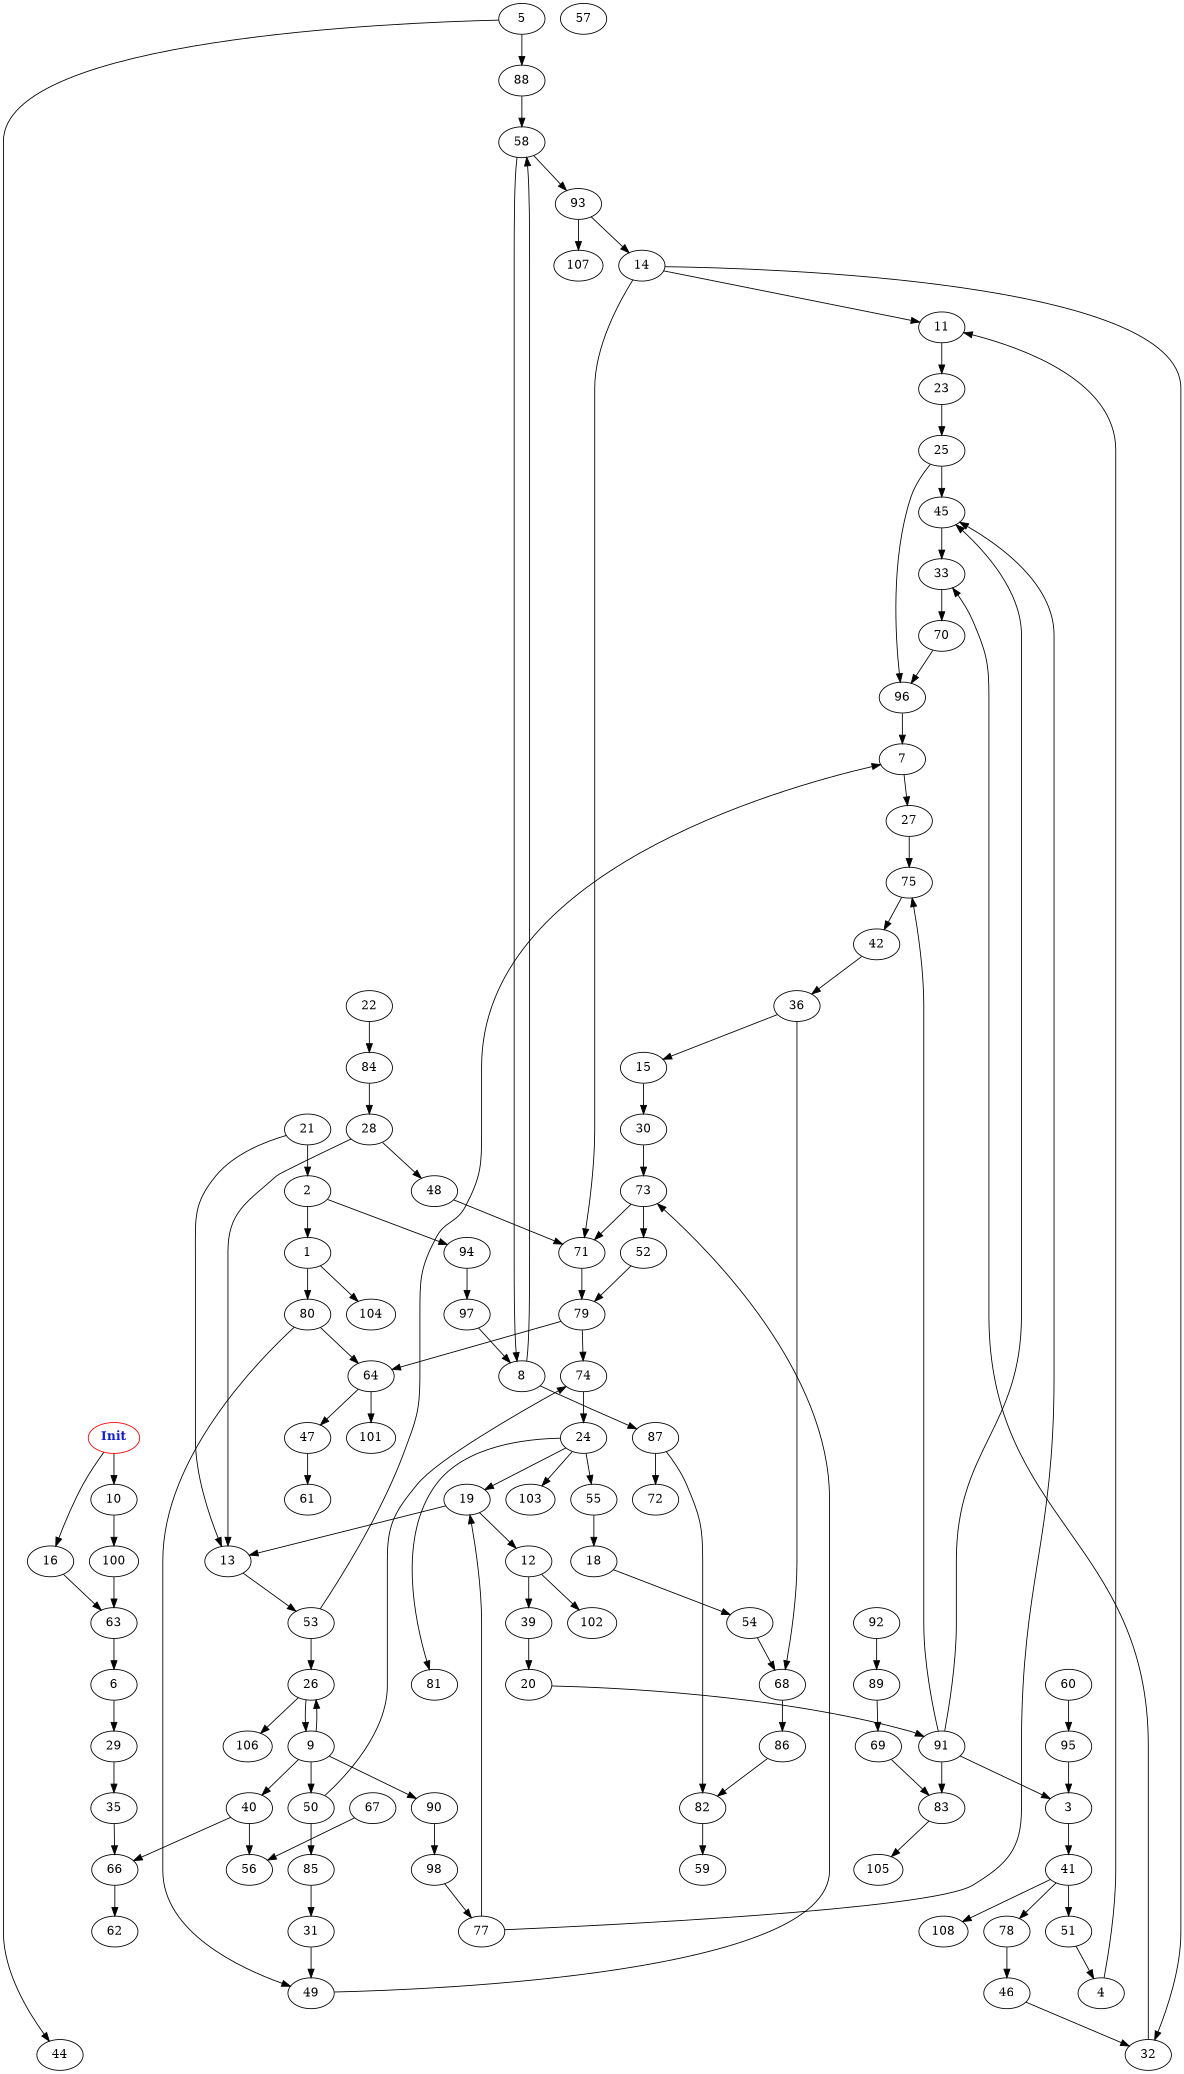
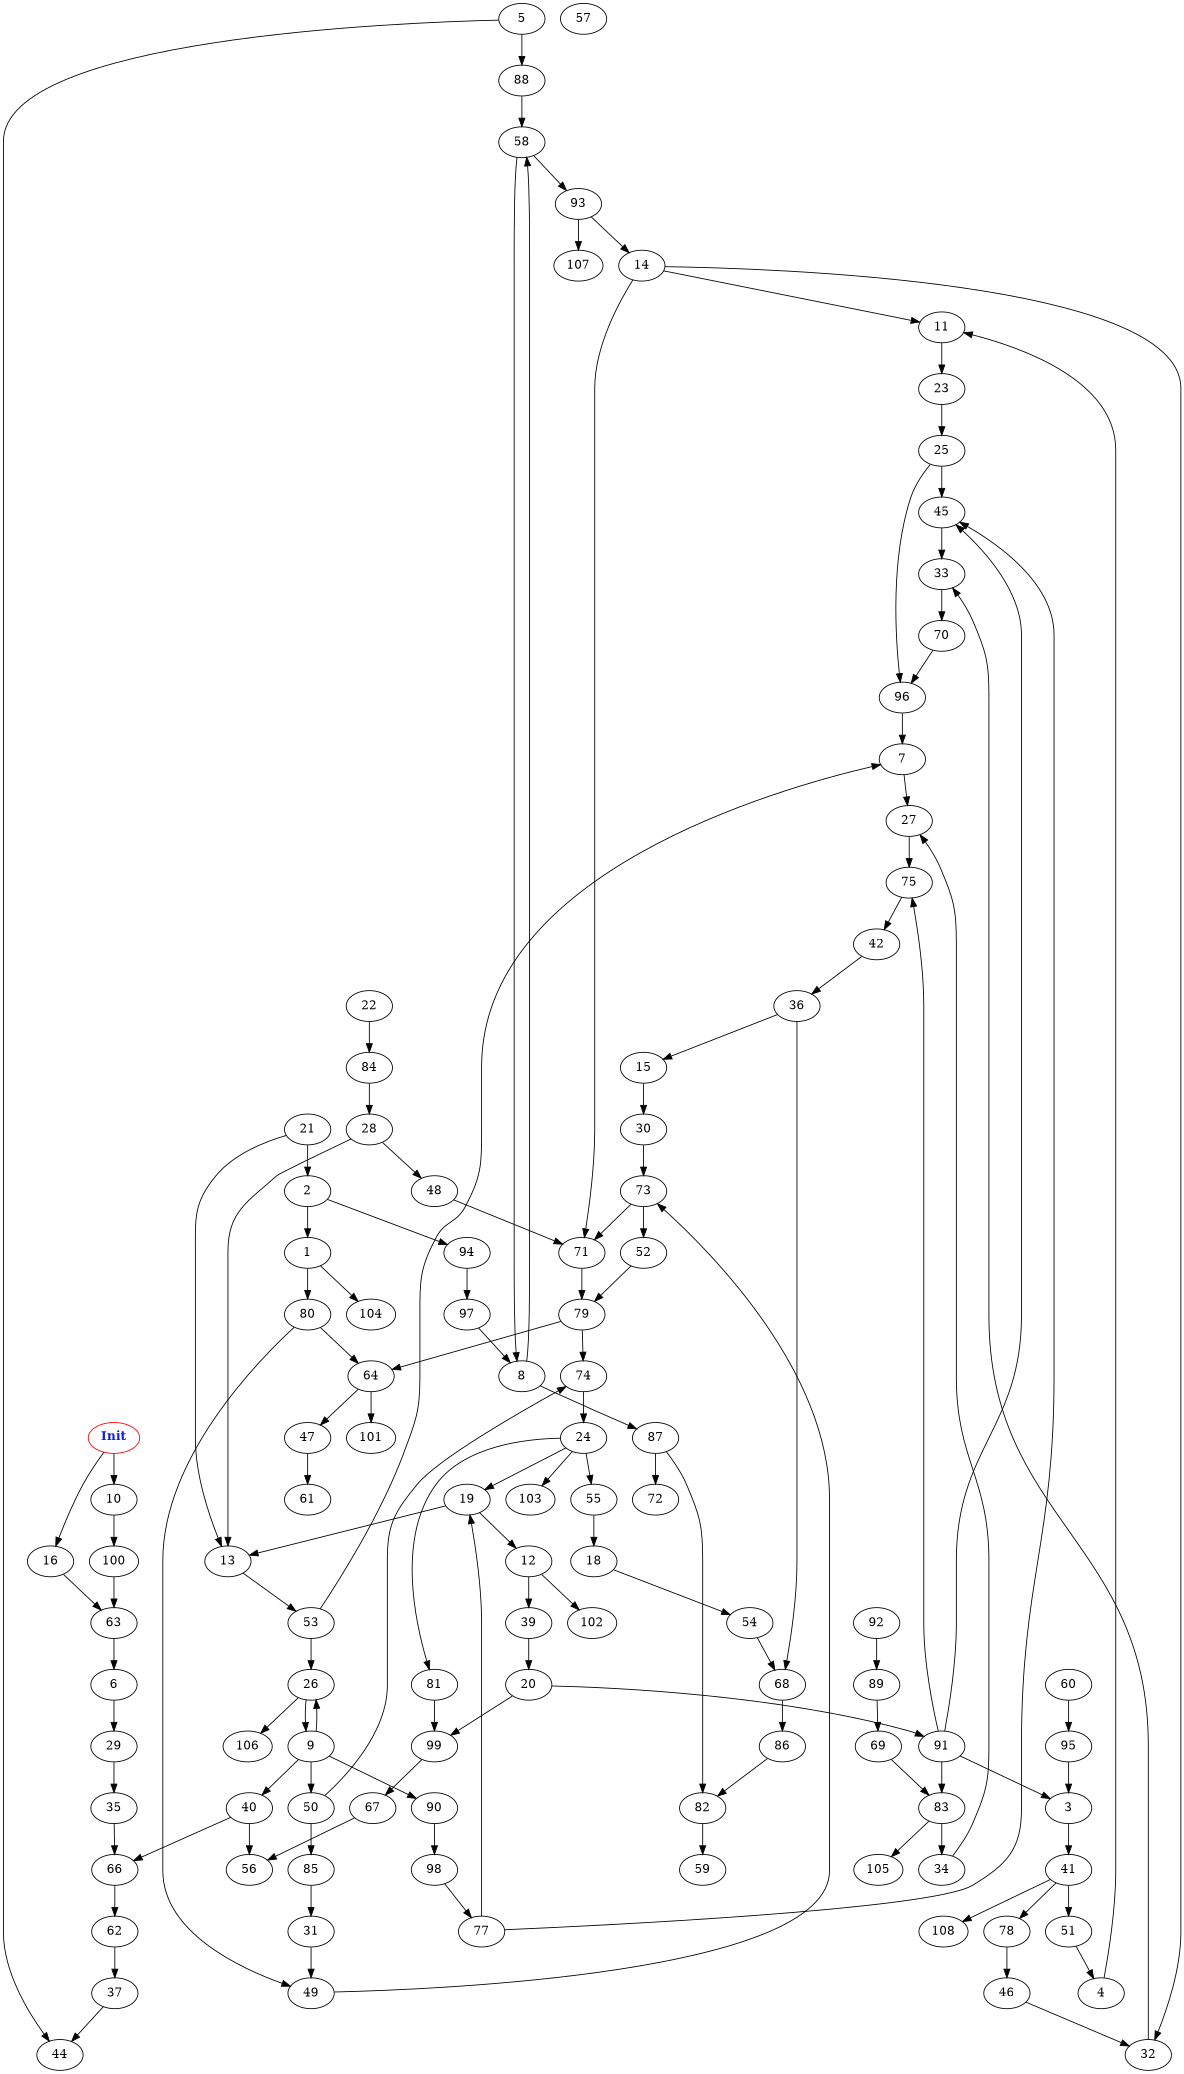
none -> (434, 1746)
none -> (942, 1870)
none -> (115, 1993)
